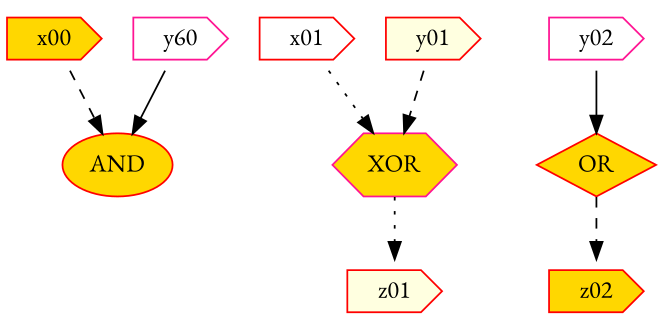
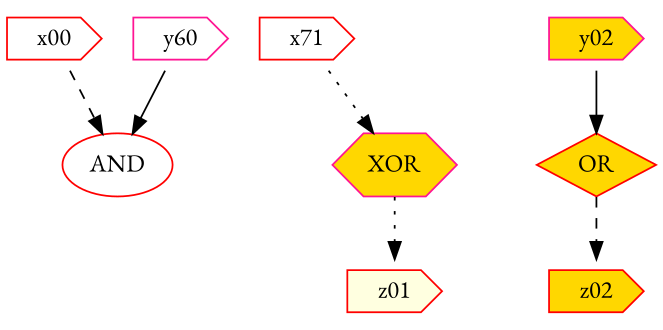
(54, 39) -> (54, 39)
(307, 39) -> (307, 39)
(433, 39) -> none
(596, 39) -> (596, 39)
(118, 165) -> (118, 165)
